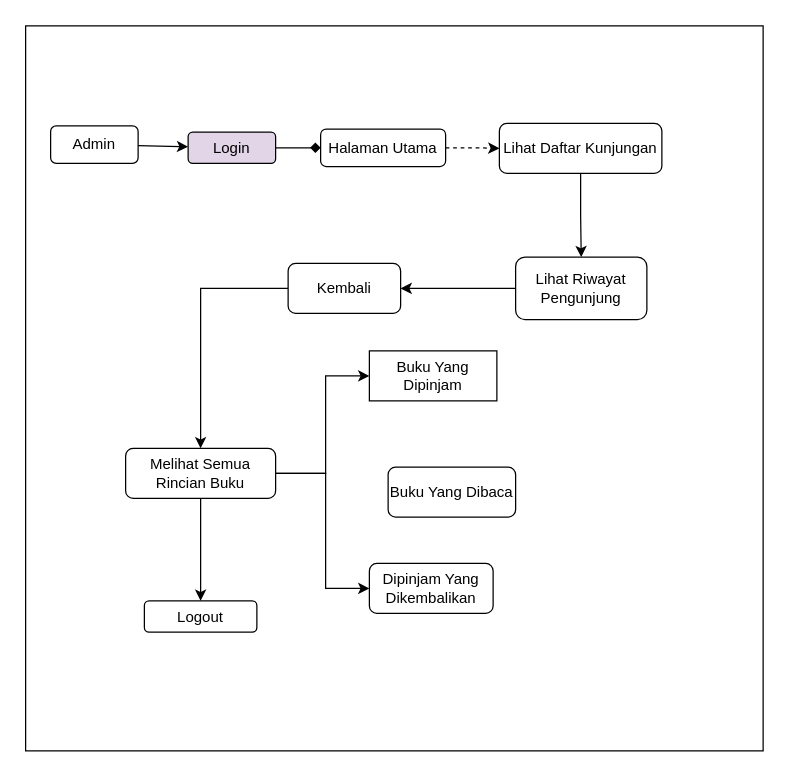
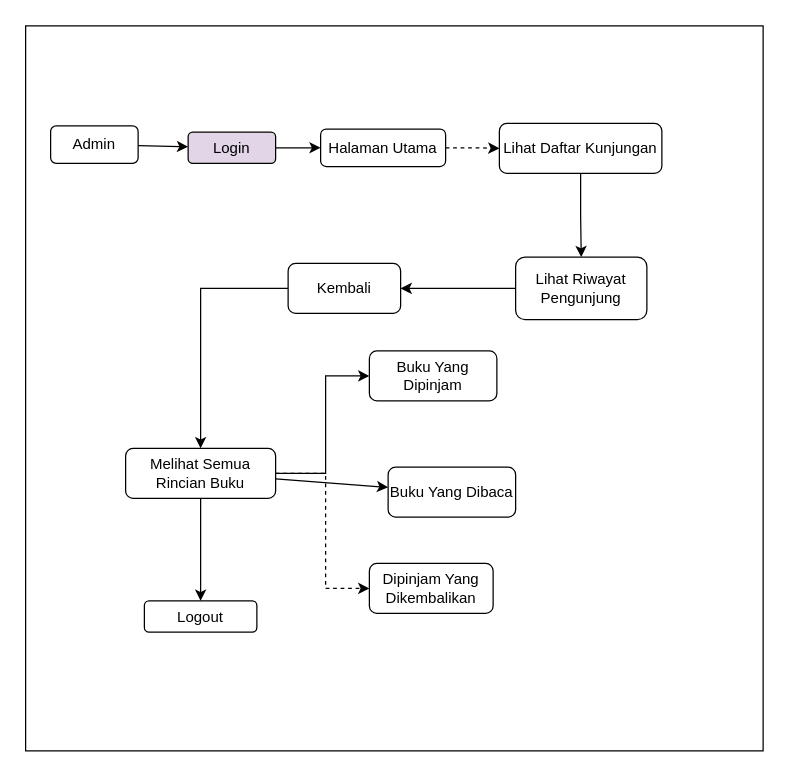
(310, 148) -> (311, 148)
(433, 376) -> (433, 376)
none -> (328, 483)
(326, 548) -> (326, 548)
